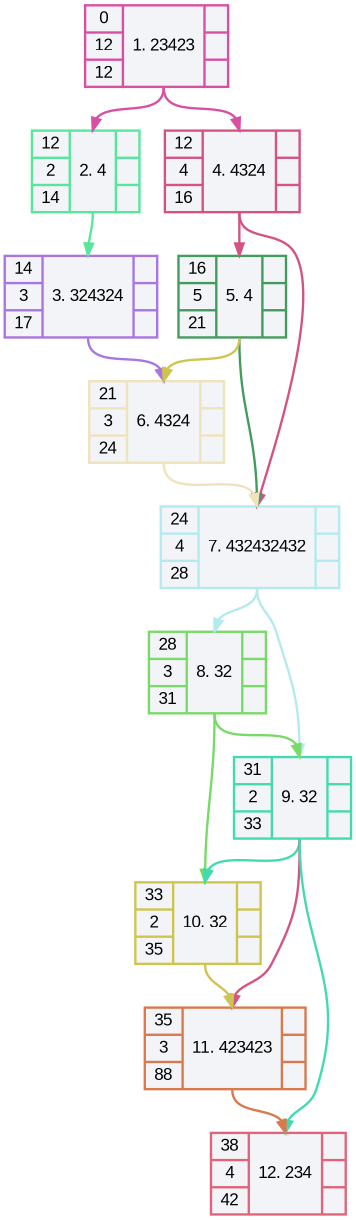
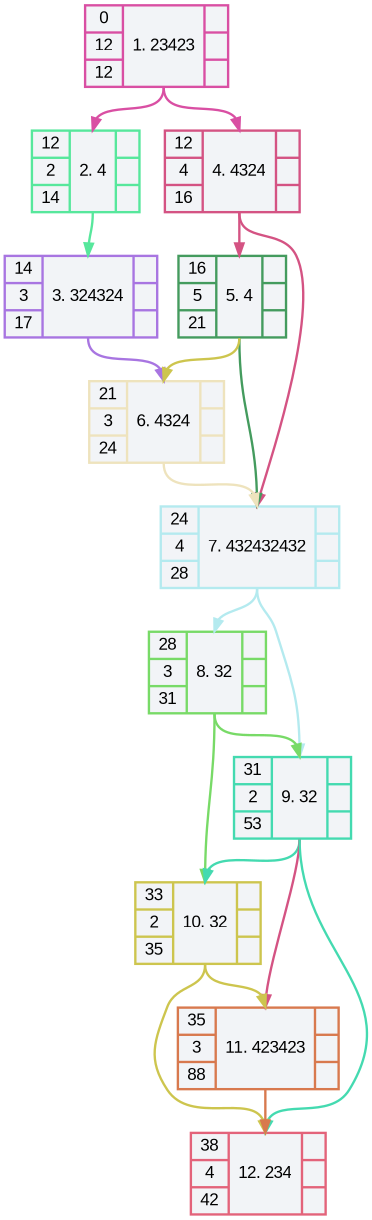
(253, 824) -> (253, 824)
none -> (158, 1071)
